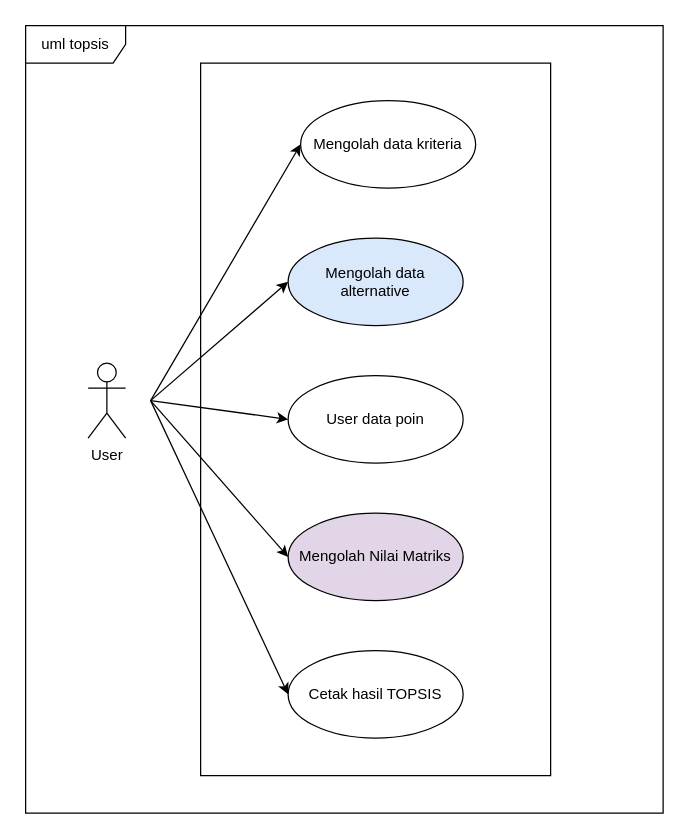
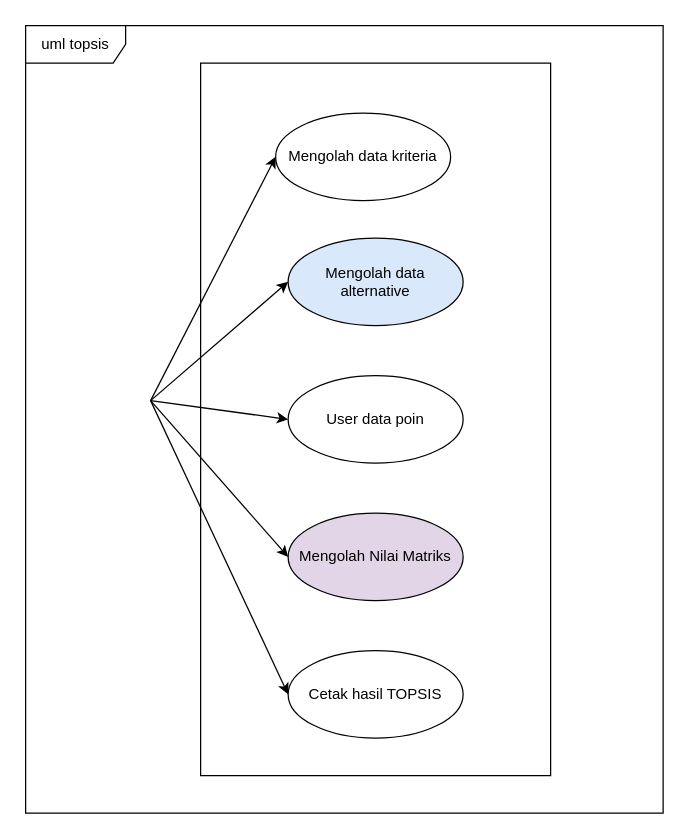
(388, 144) -> (363, 157)
(107, 401) -> none
